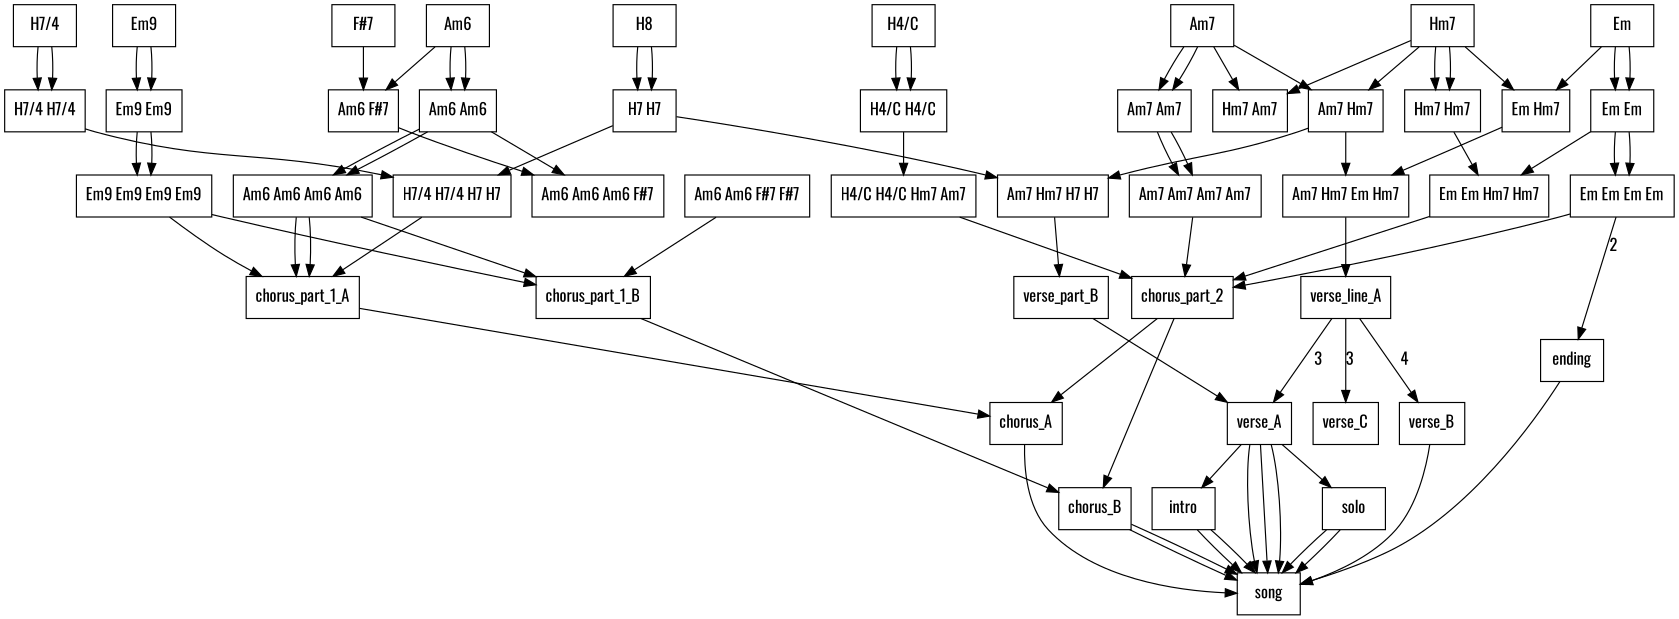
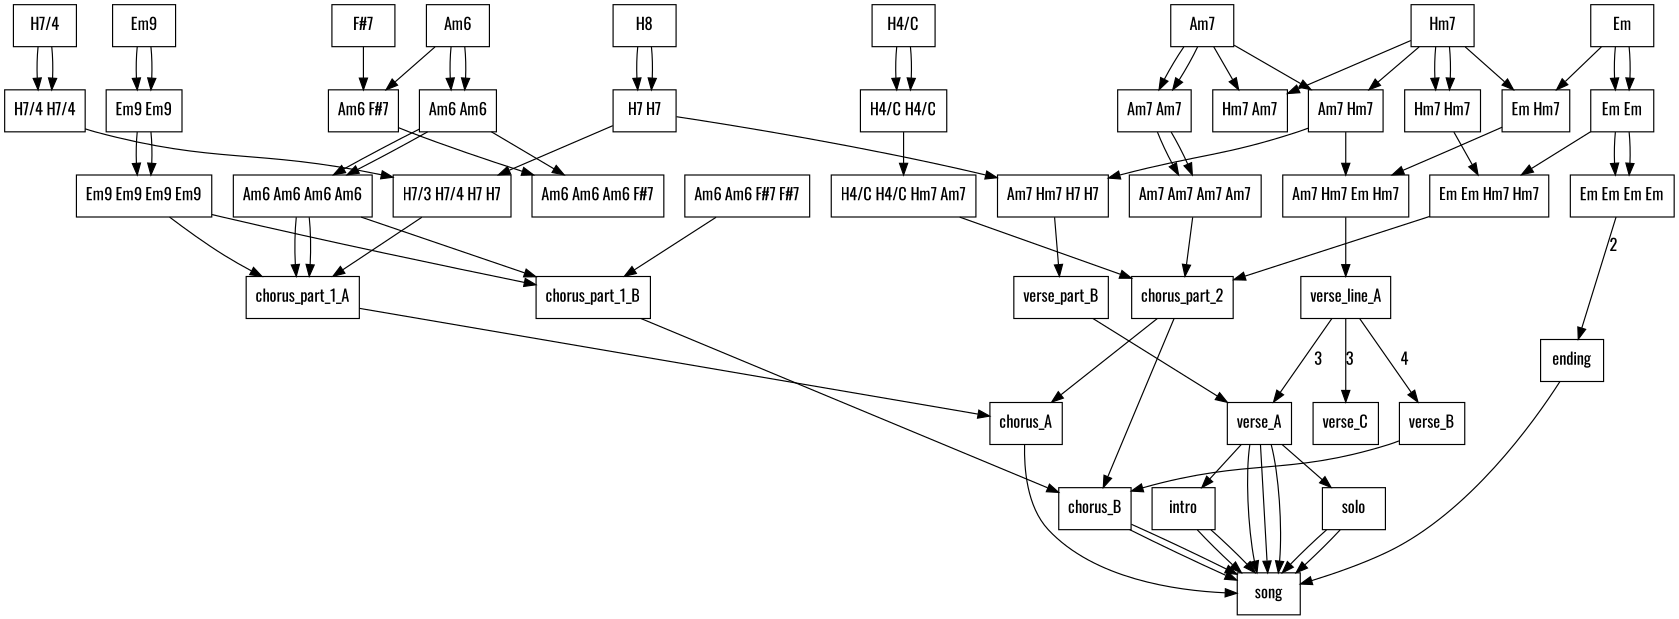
(452, 196) -> (452, 196)
(1408, 253) -> none
(1394, 532) -> (1284, 465)
